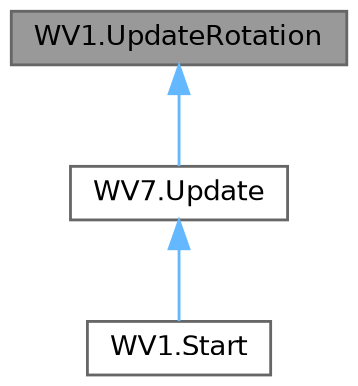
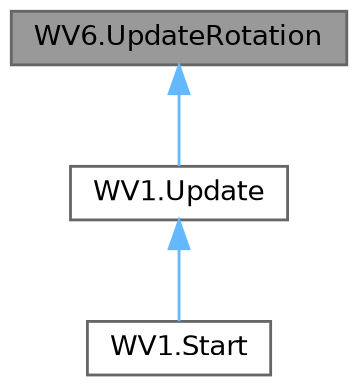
(179, 38) -> (179, 38)
(179, 193) -> (179, 193)
